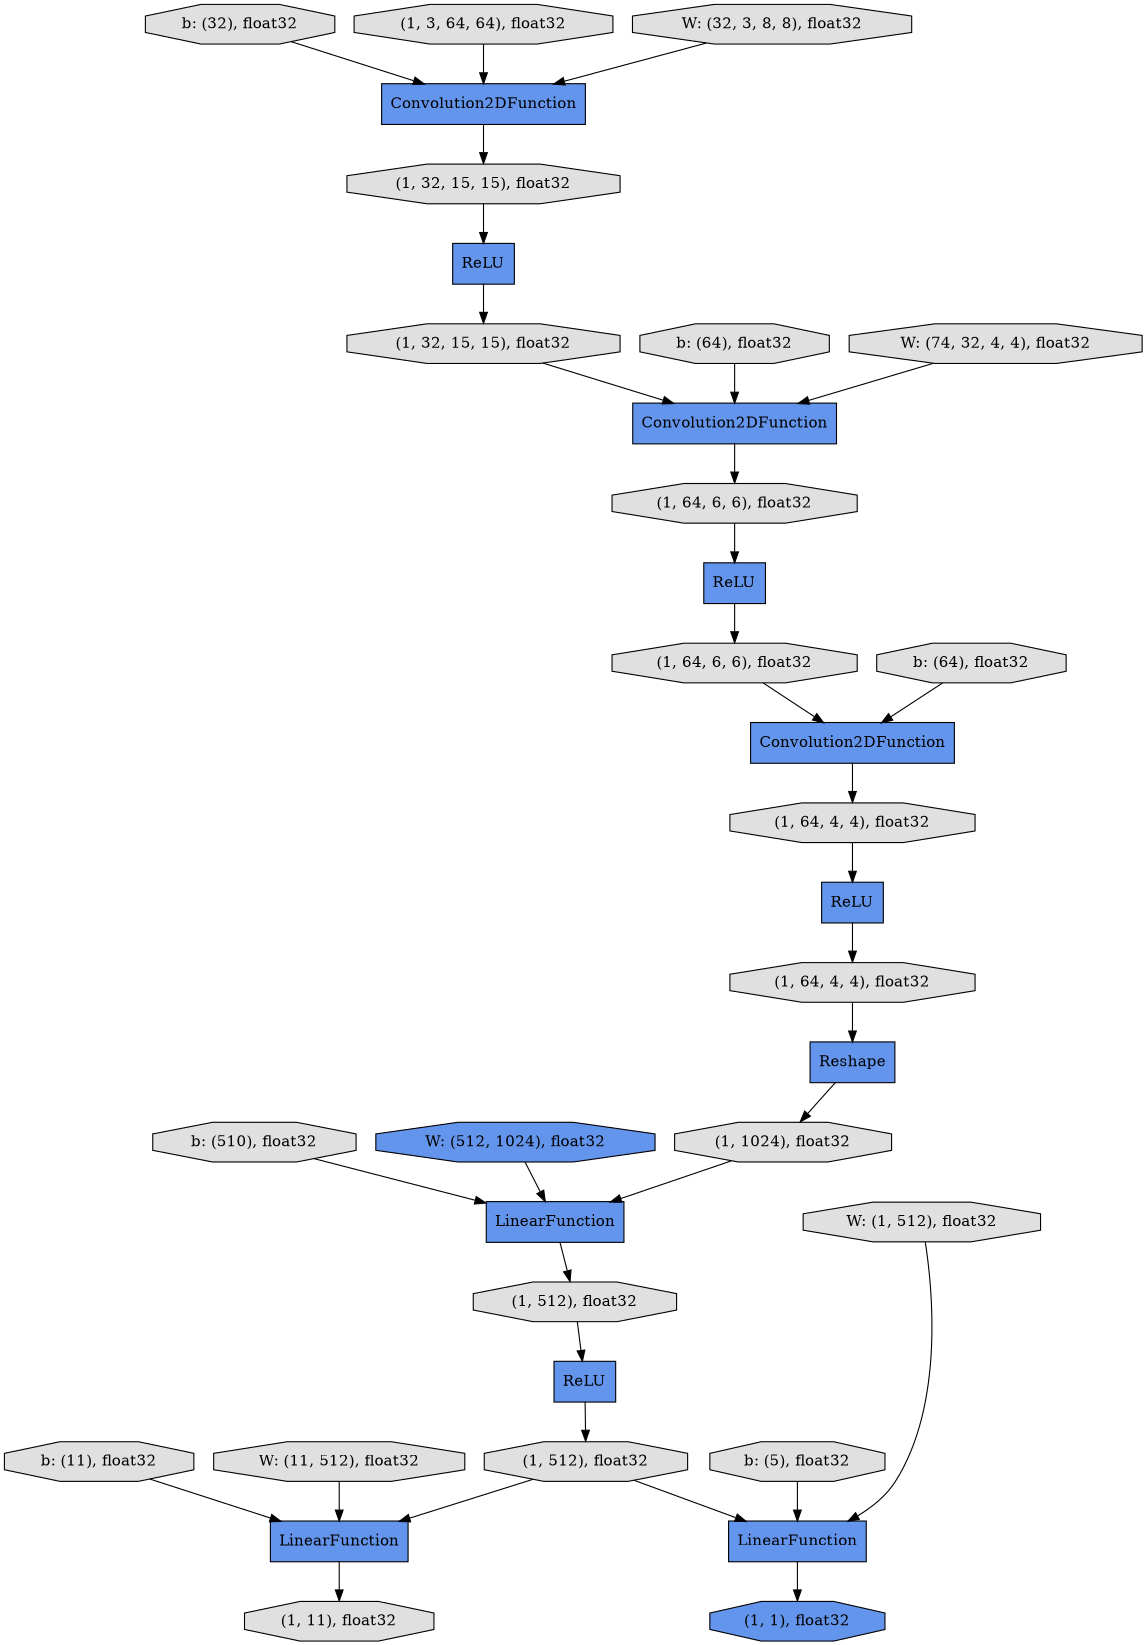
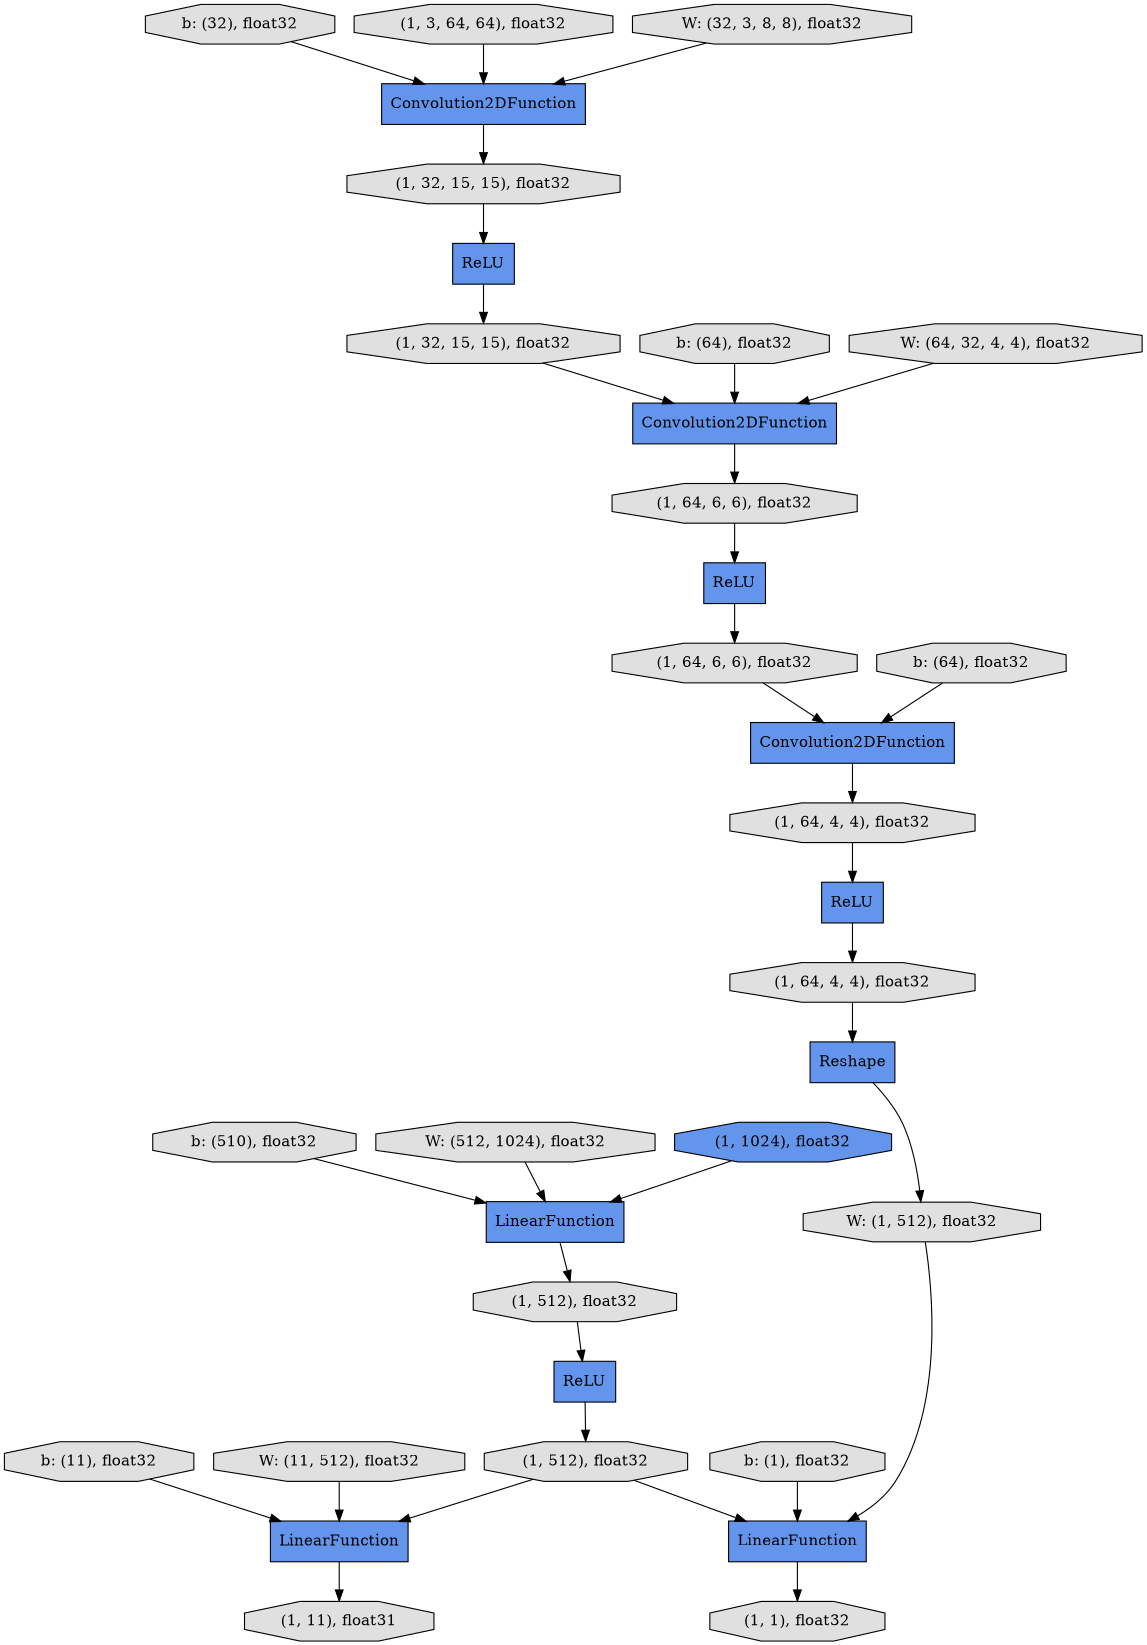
(996, 344) -> (996, 344)
(822, 1098) -> (906, 1132)
(515, 1142) -> (515, 1142)
(783, 1142) -> (783, 1142)
(797, 1462) -> (797, 1462)
(339, 1621) -> (339, 1621)
(797, 1621) -> (797, 1621)
